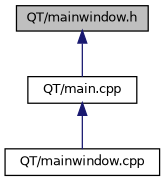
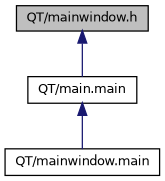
(82, 90) -> (82, 90)
(82, 162) -> (82, 162)
